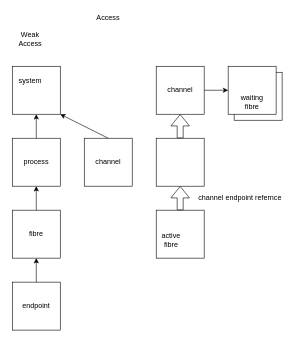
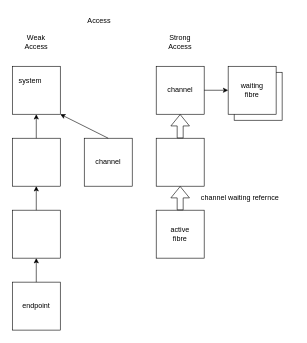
(108, 18) -> (99, 21)
(30, 39) -> (36, 42)
none -> (180, 42)
(252, 102) -> (252, 90)
(36, 162) -> none
(240, 198) -> (240, 198)
(36, 234) -> none
(171, 240) -> (180, 234)
